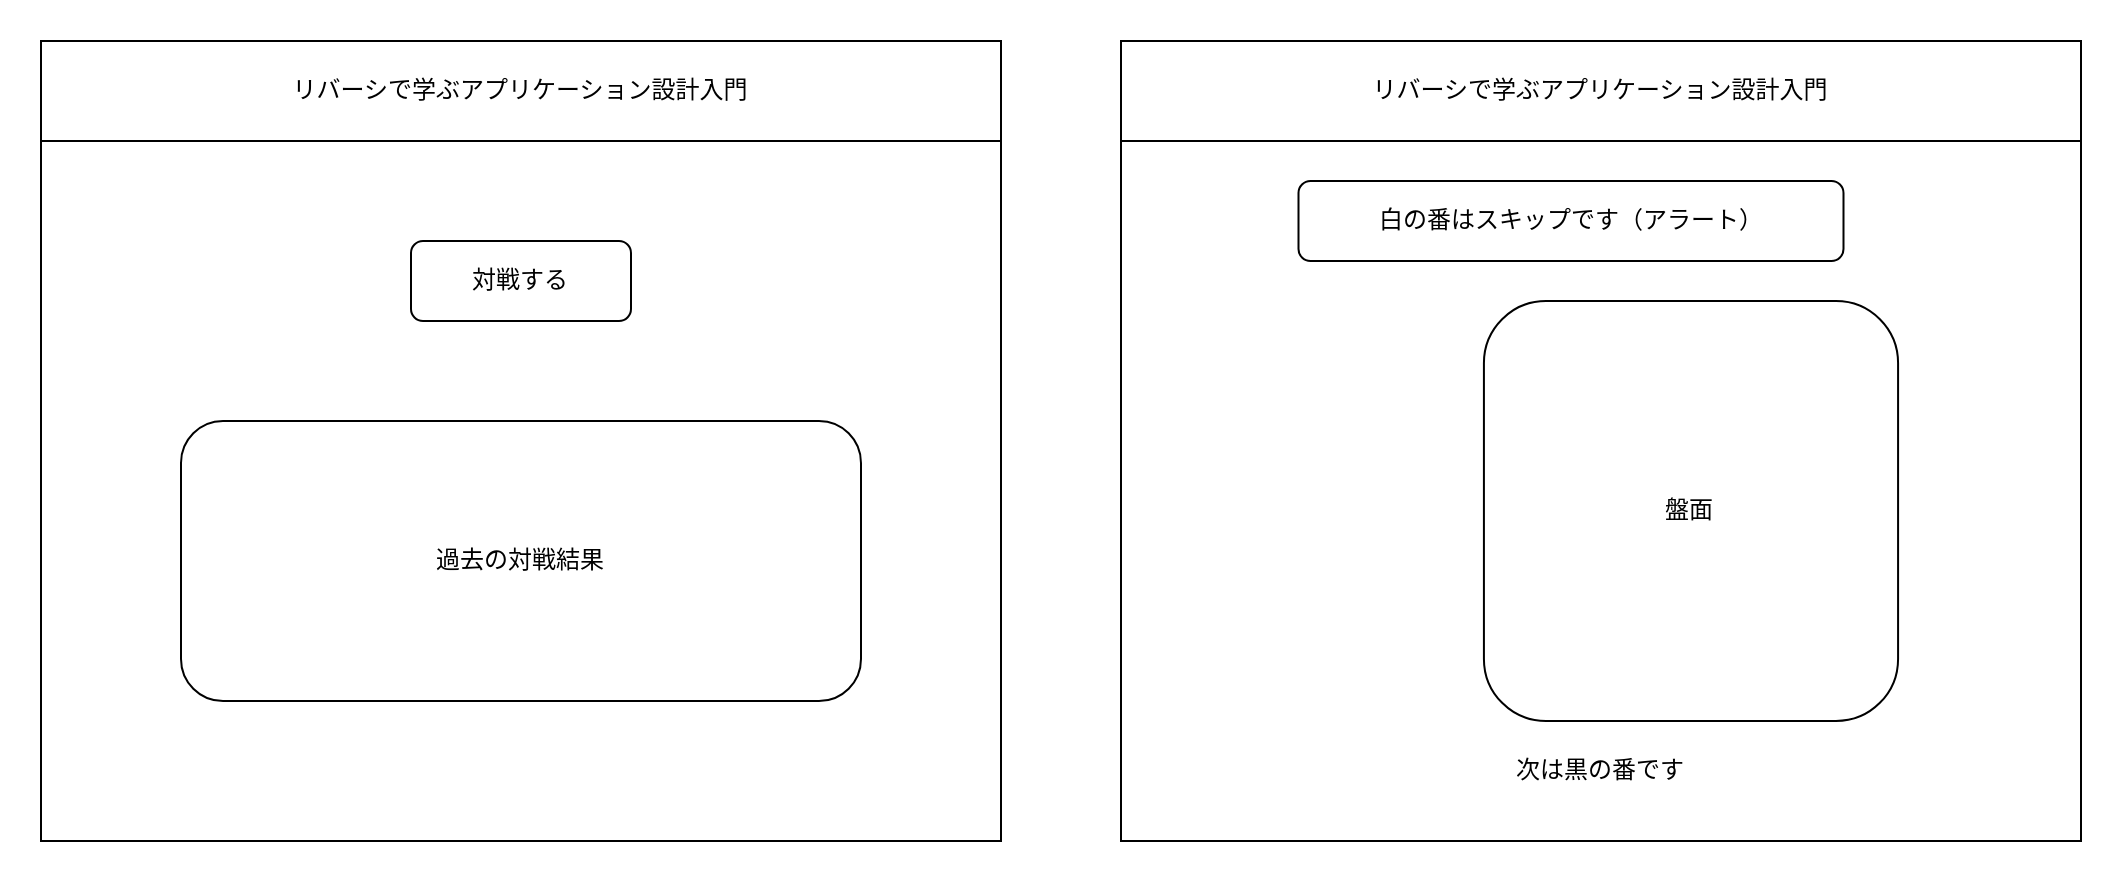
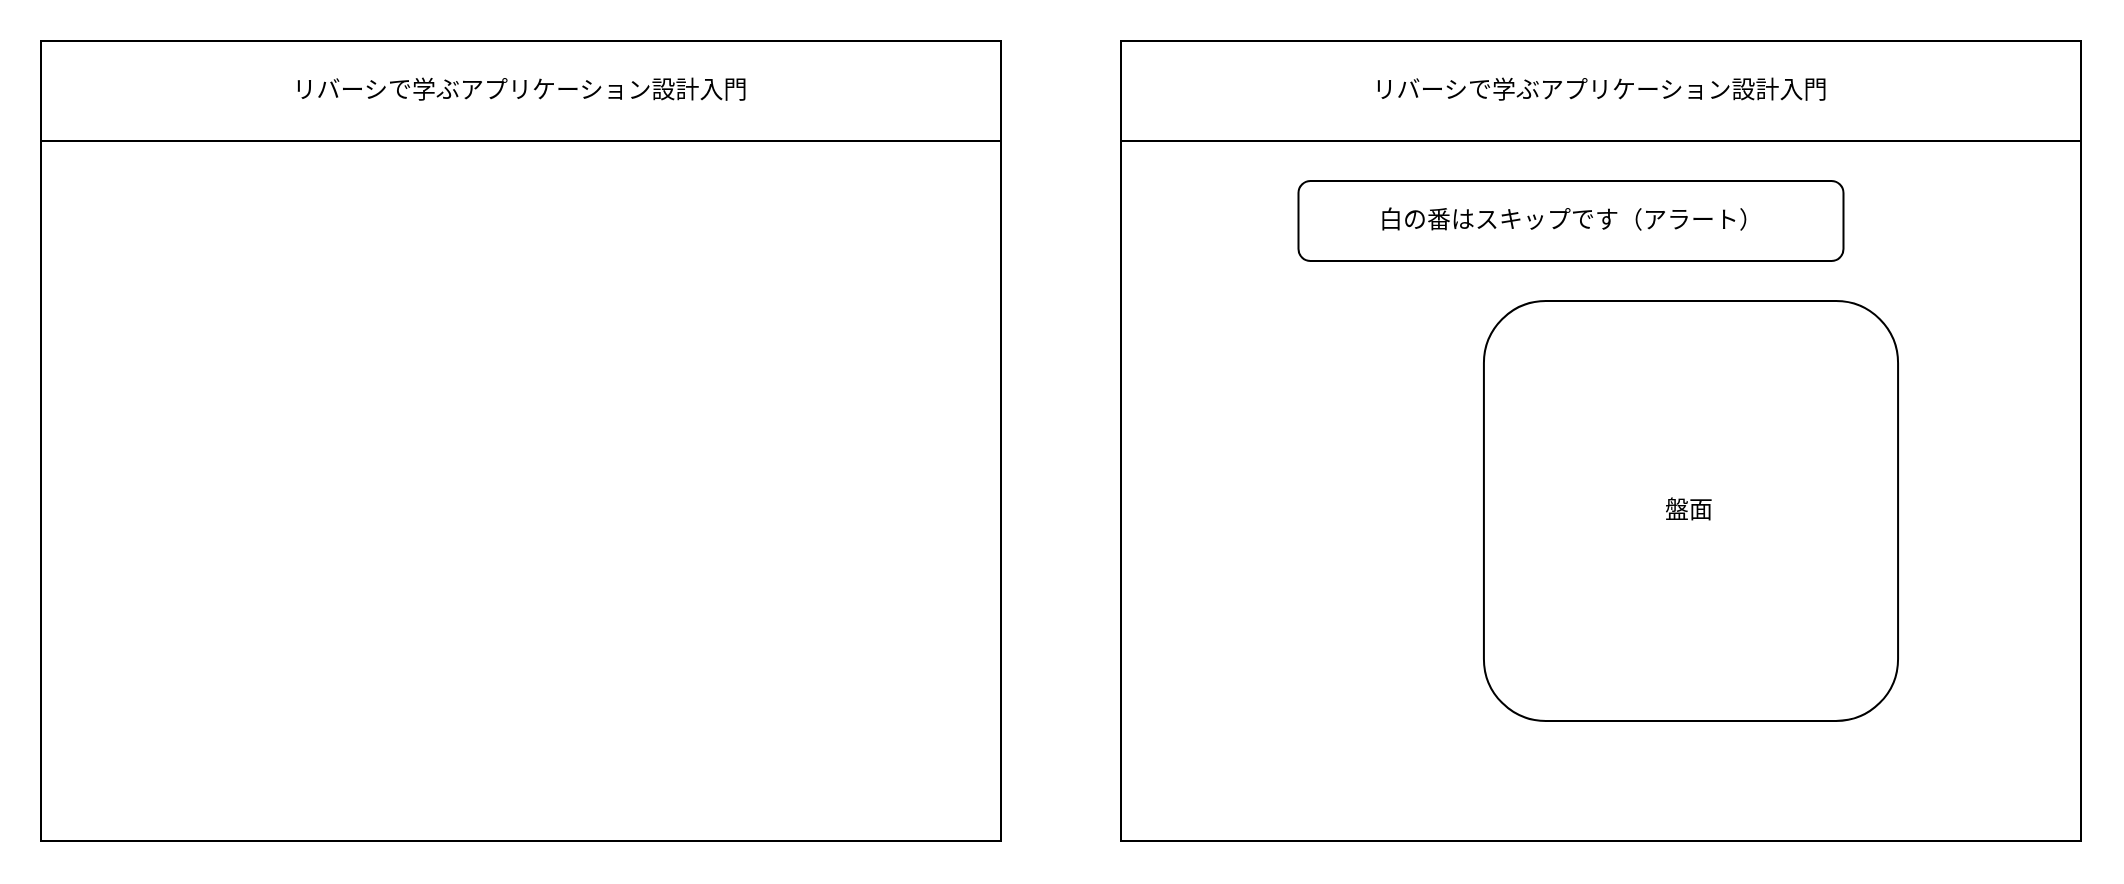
(521, 281) -> none
(521, 561) -> none
(1601, 771) -> none
